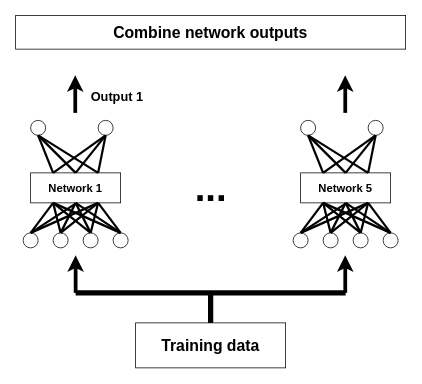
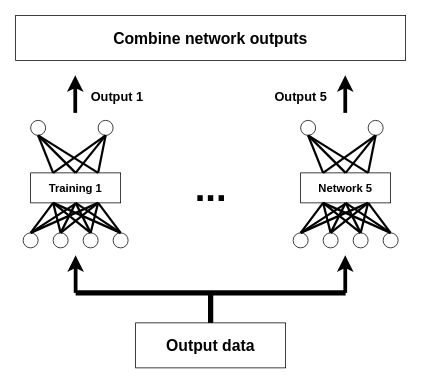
(210, 32) -> (210, 38)
none -> (300, 98)
(75, 188) -> (75, 188)
(210, 345) -> (210, 345)
